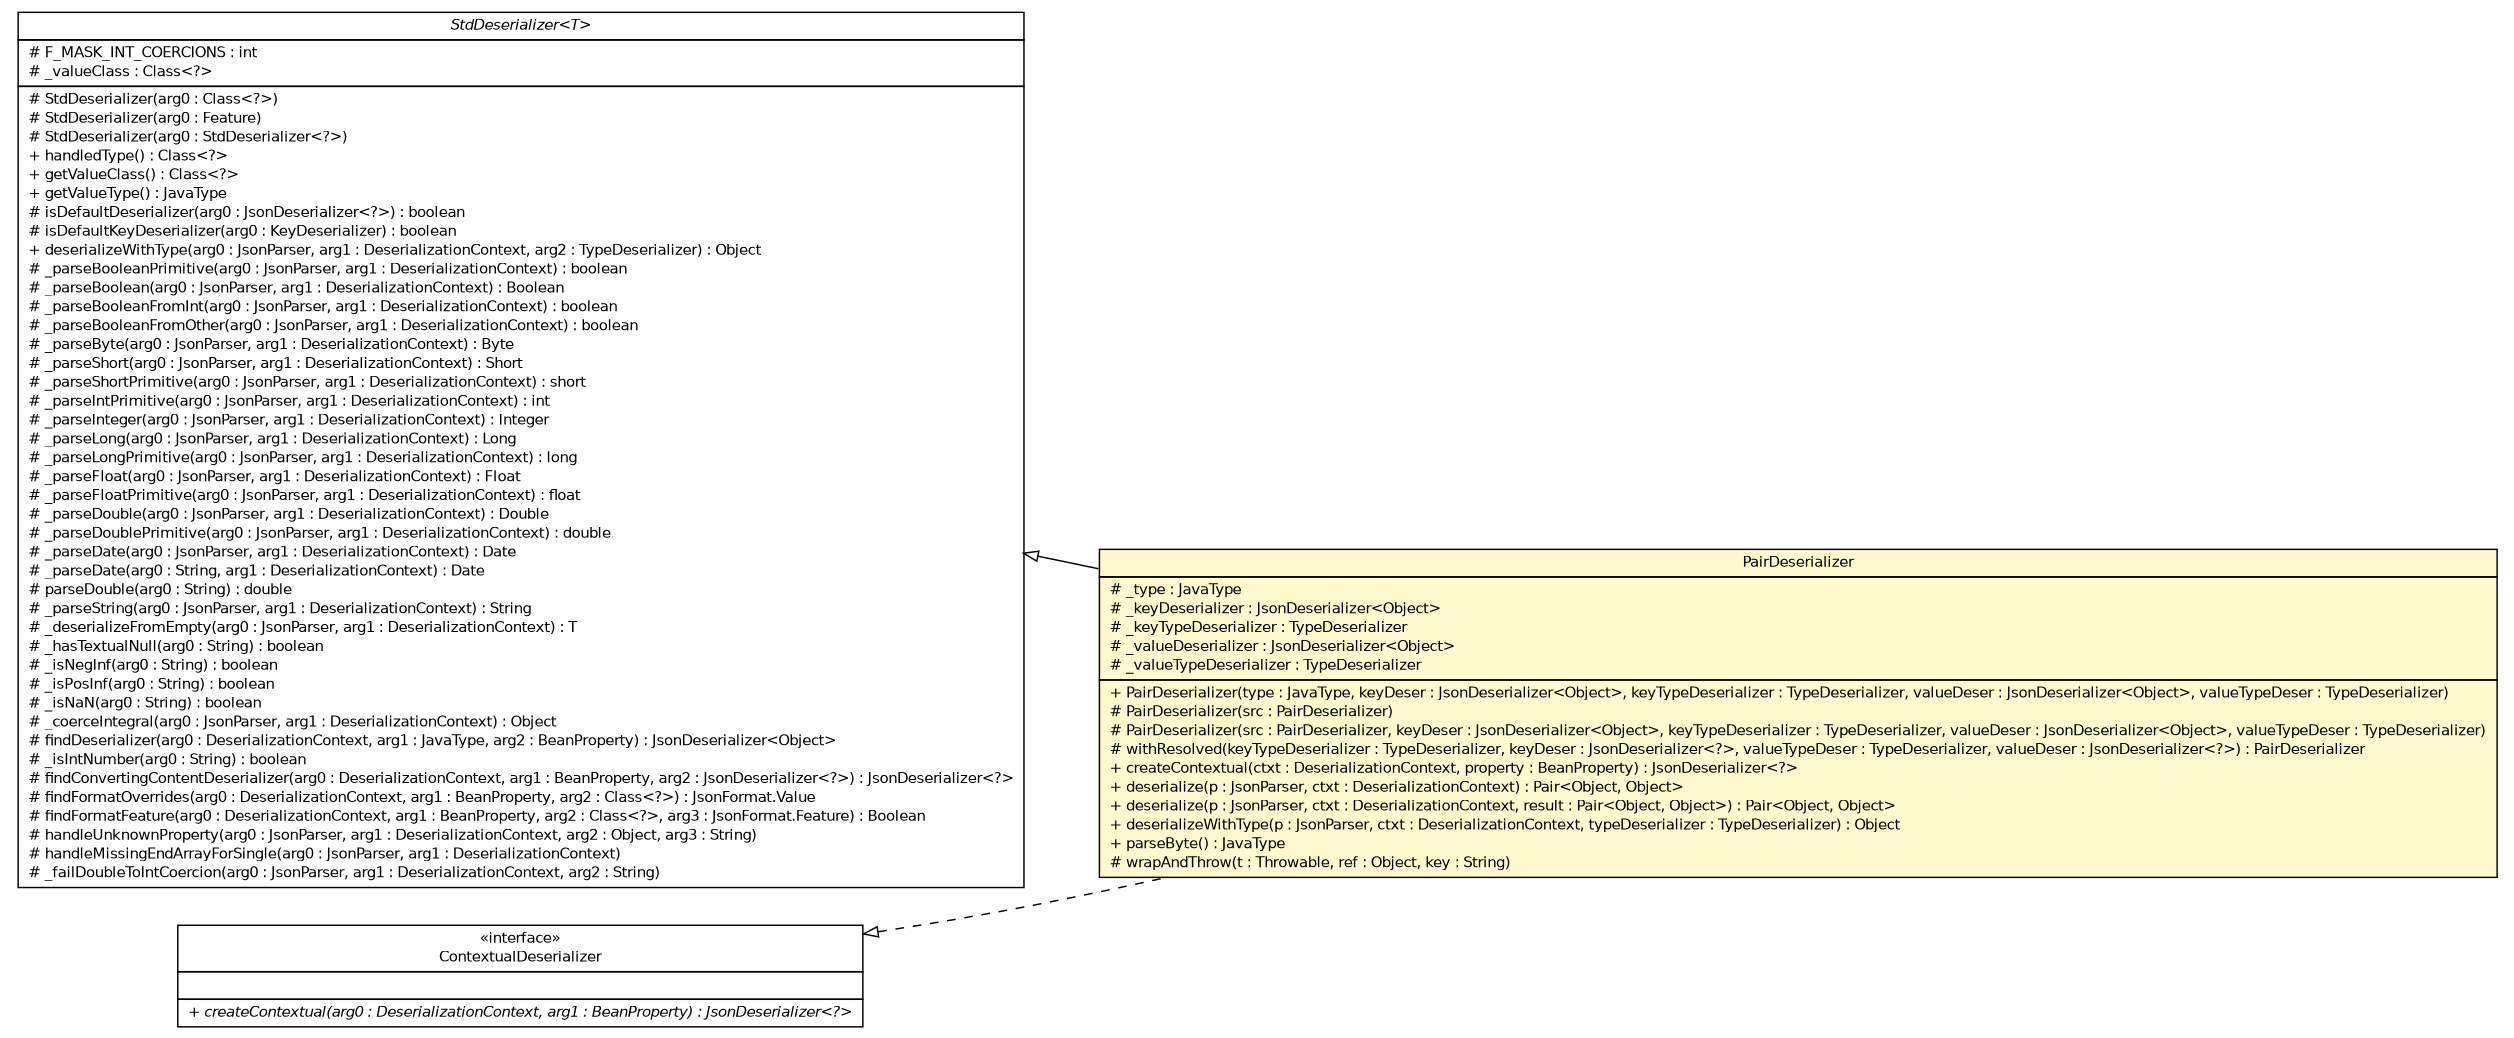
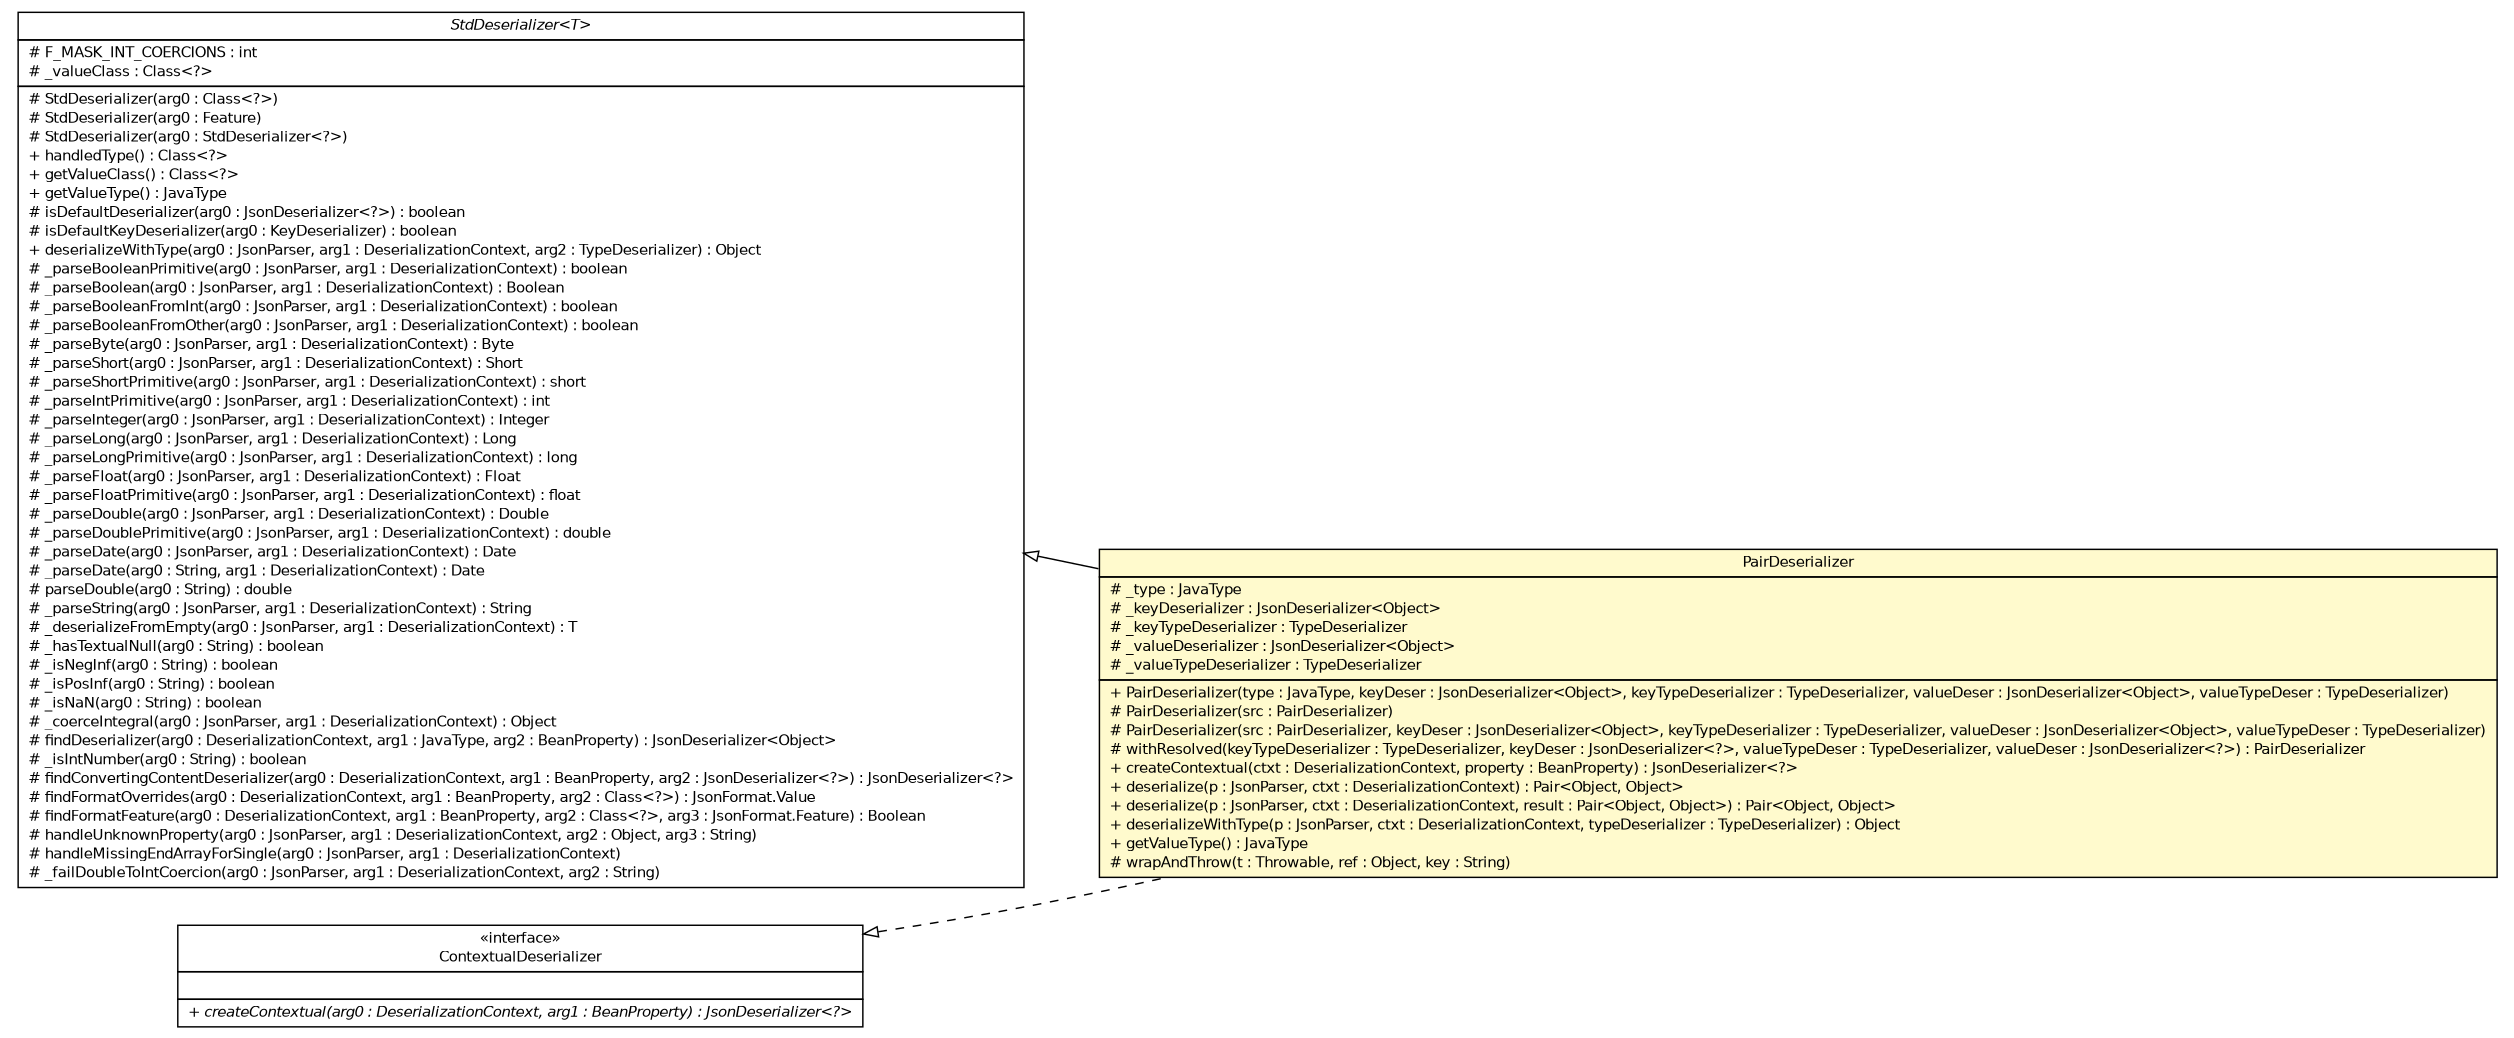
(1197, 844) -> (1209, 844)
